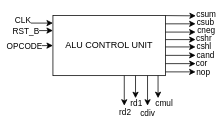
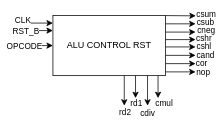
(109, 45) -> (109, 45)
